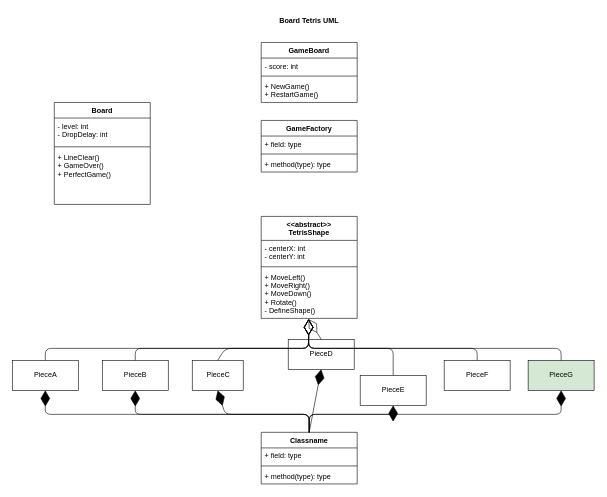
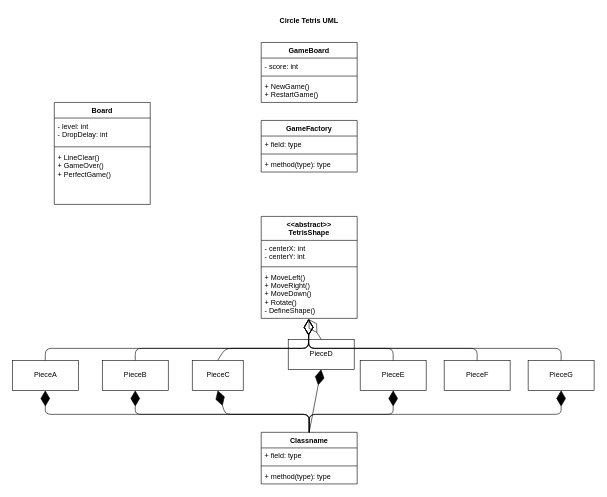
(309, 20) -> (309, 20)
(561, 375) -> (561, 375)
(393, 390) -> (393, 375)
